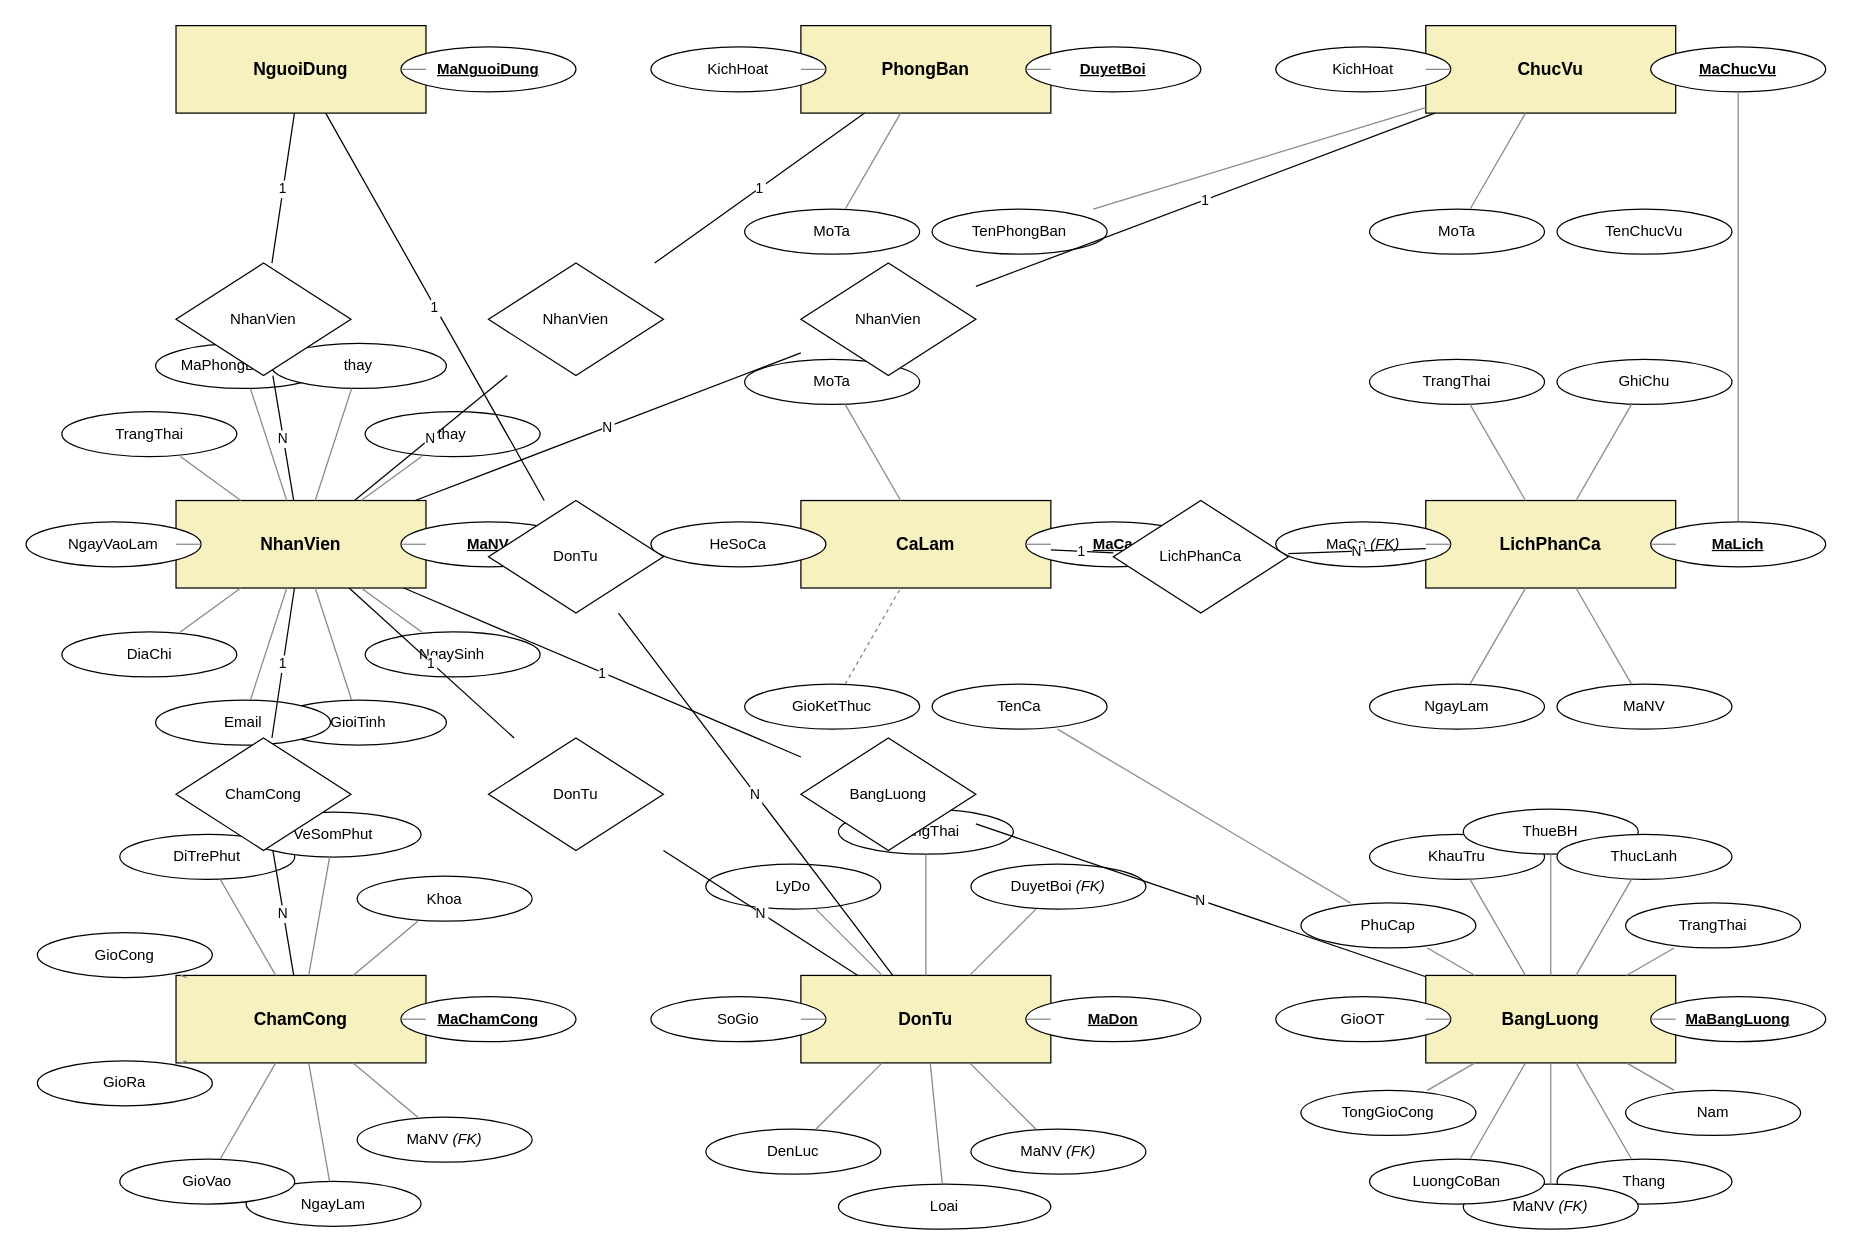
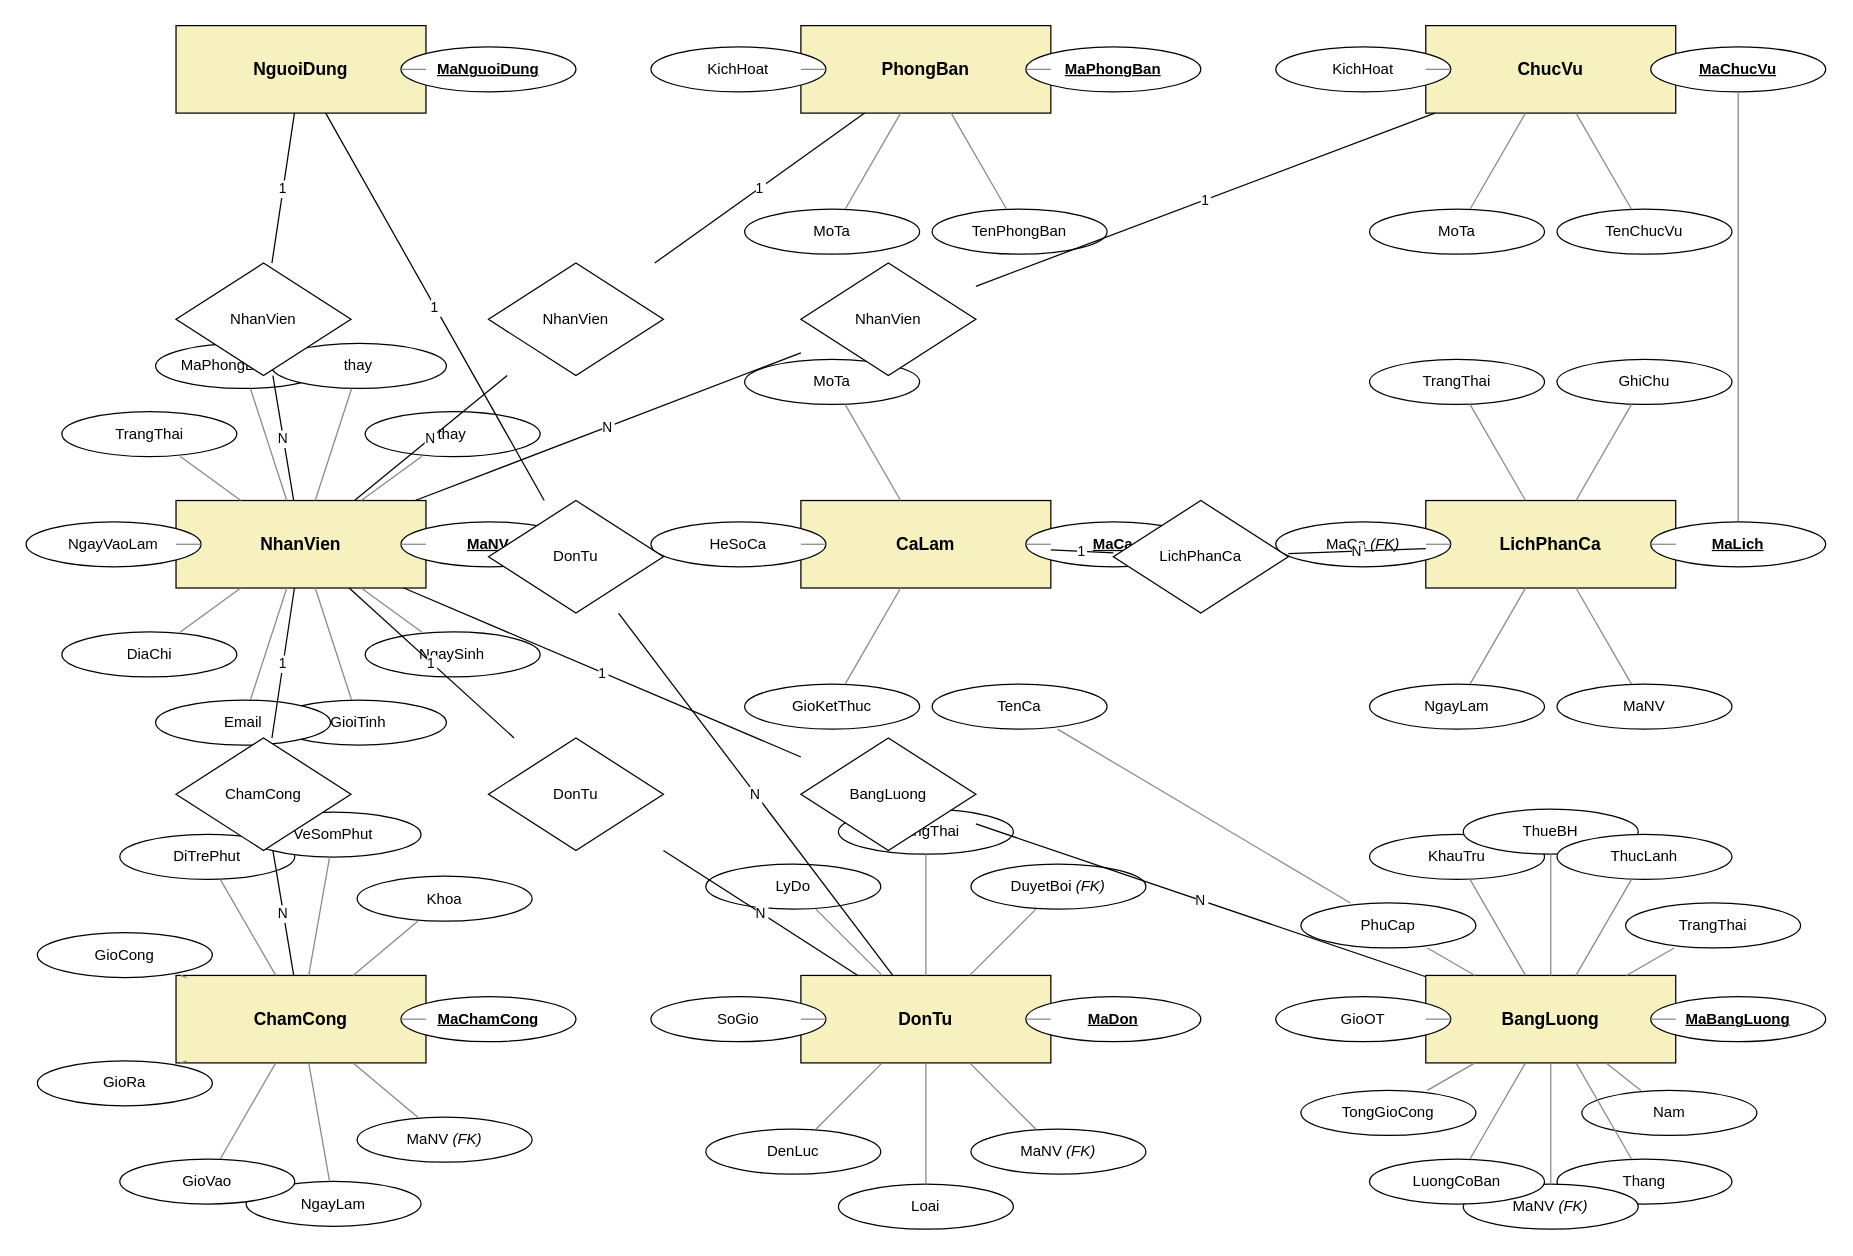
(1113, 69) -> (1113, 69)
(1259, 159) -> (979, 161)
none -> (1604, 161)
none -> (814, 544)
(873, 635) -> (873, 635)
(1713, 1113) -> (1669, 1113)
(944, 1207) -> (926, 1207)
